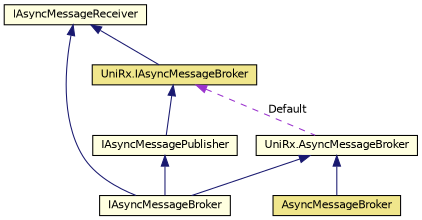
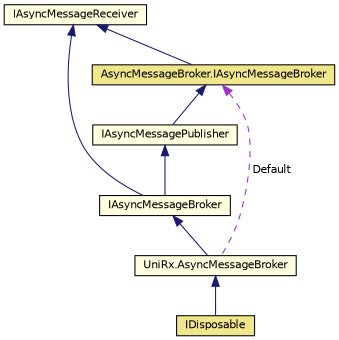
(174, 75) -> (213, 75)
(246, 177) -> (194, 240)
(337, 206) -> (216, 326)
